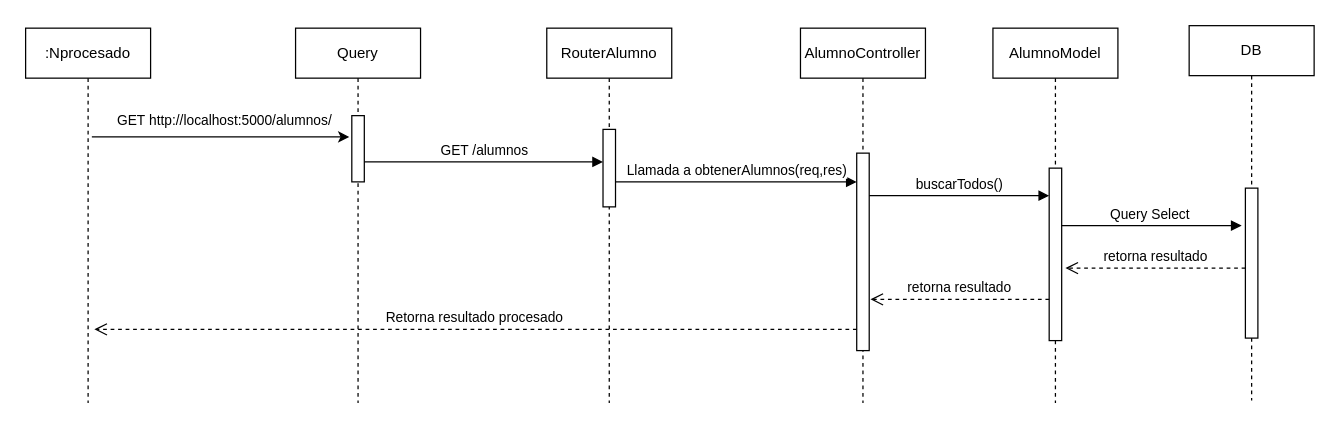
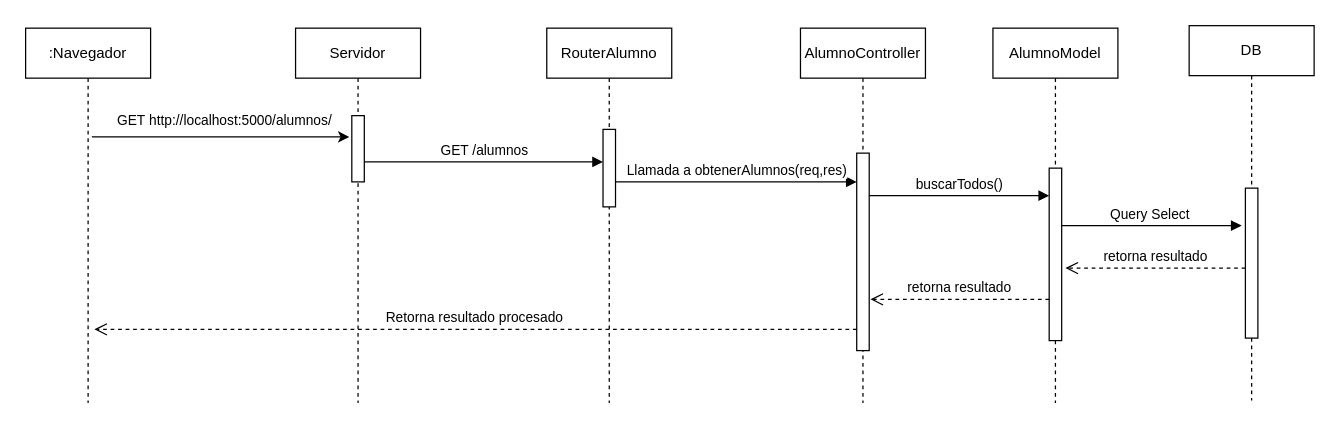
(88, 53) -> (88, 53)
(358, 53) -> (358, 53)
